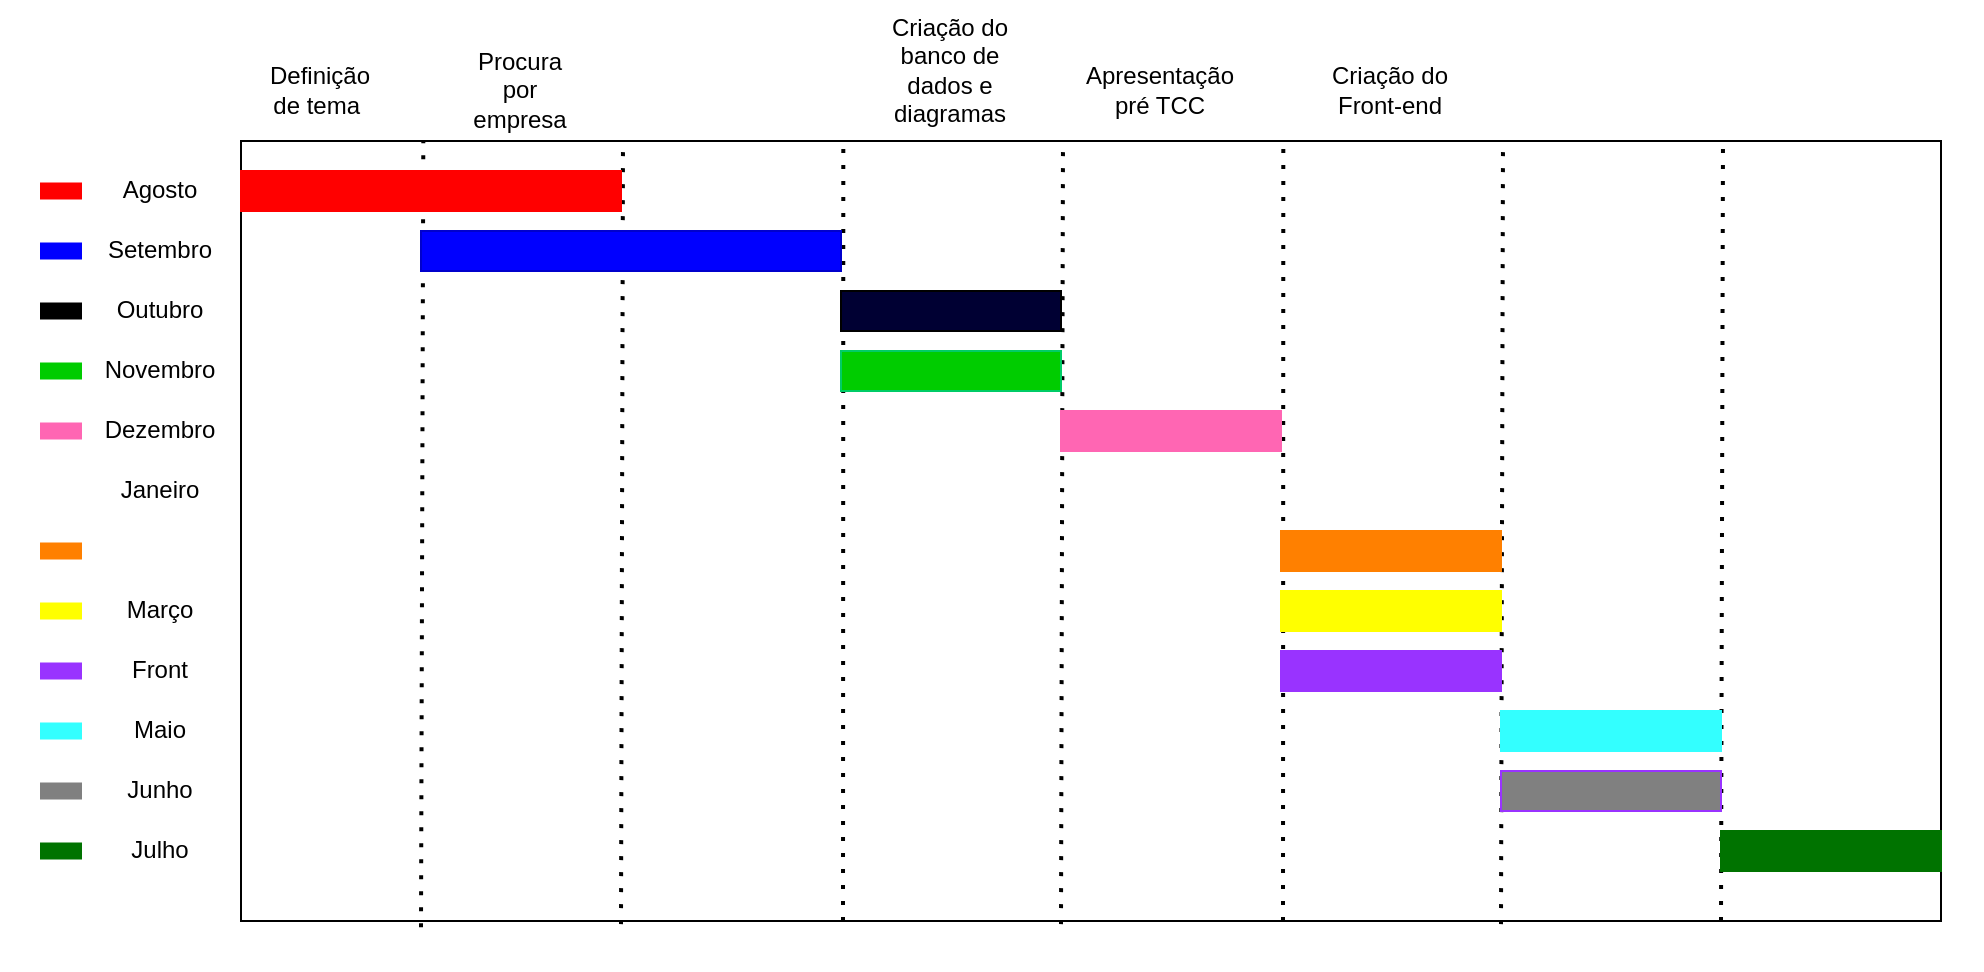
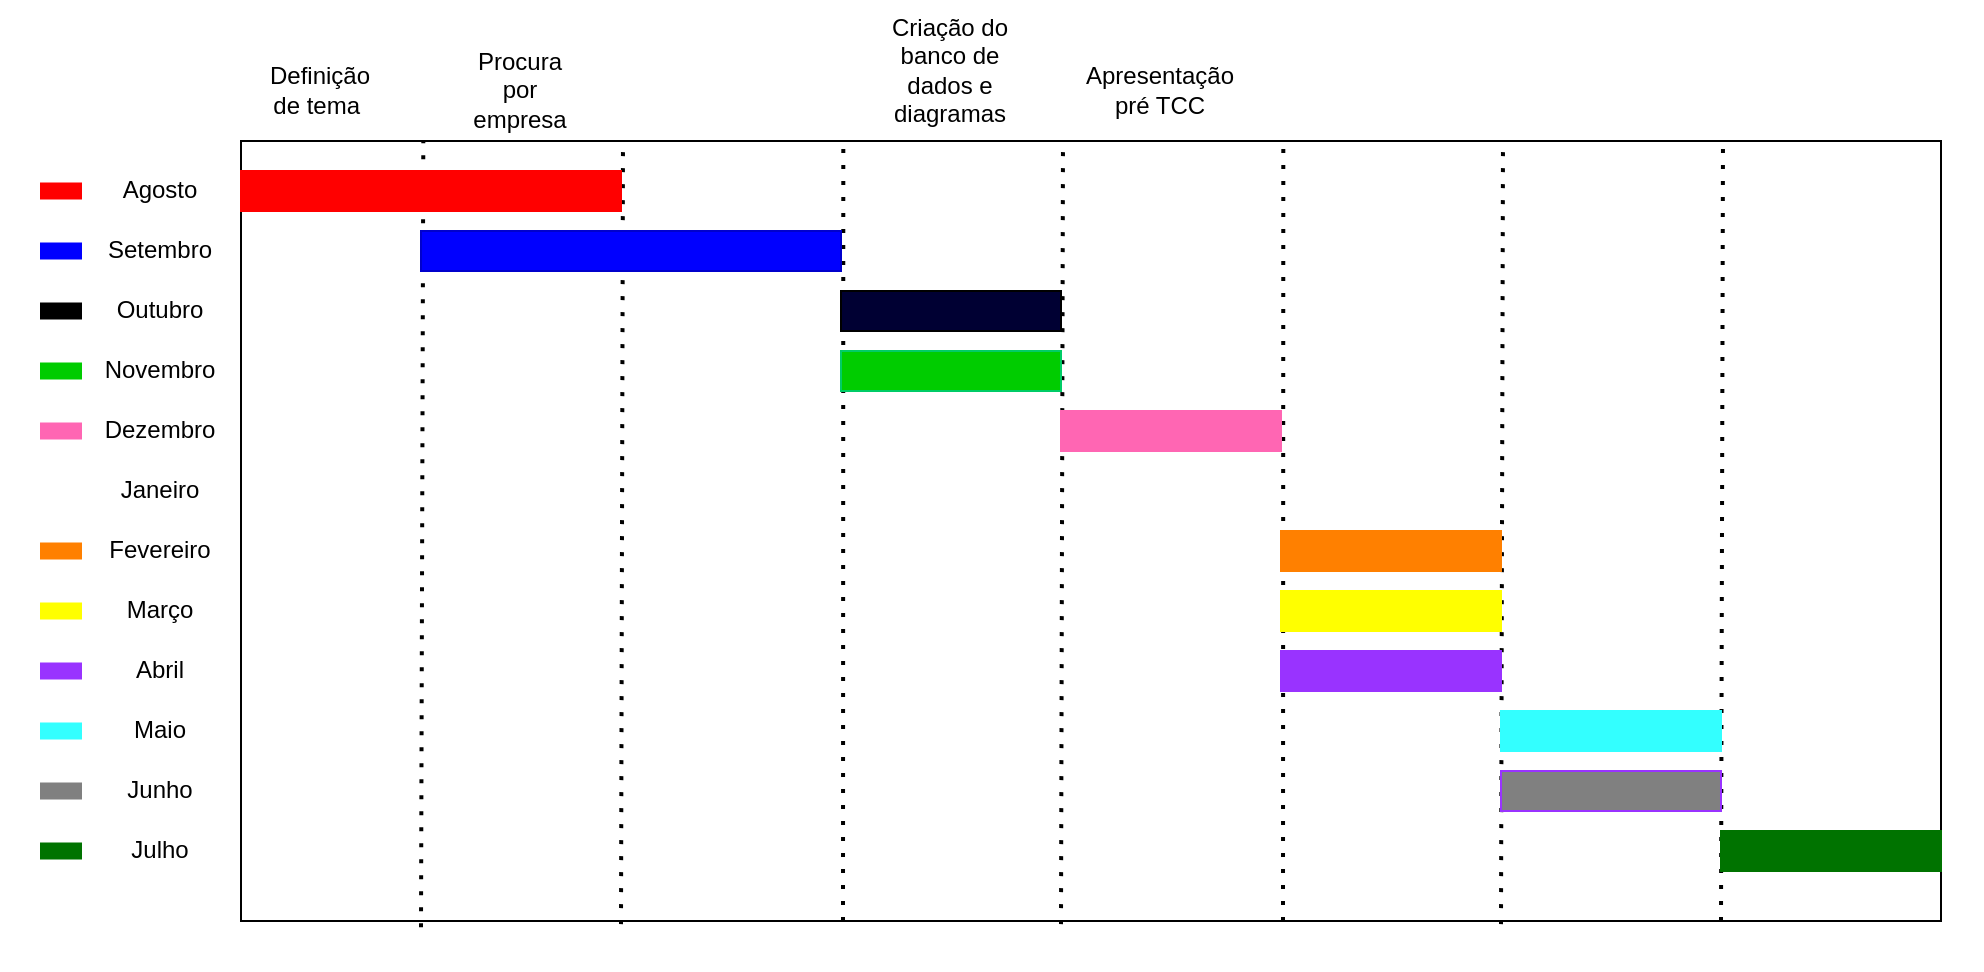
(1391, 91) -> none
none -> (161, 551)
(161, 671) -> (161, 671)
